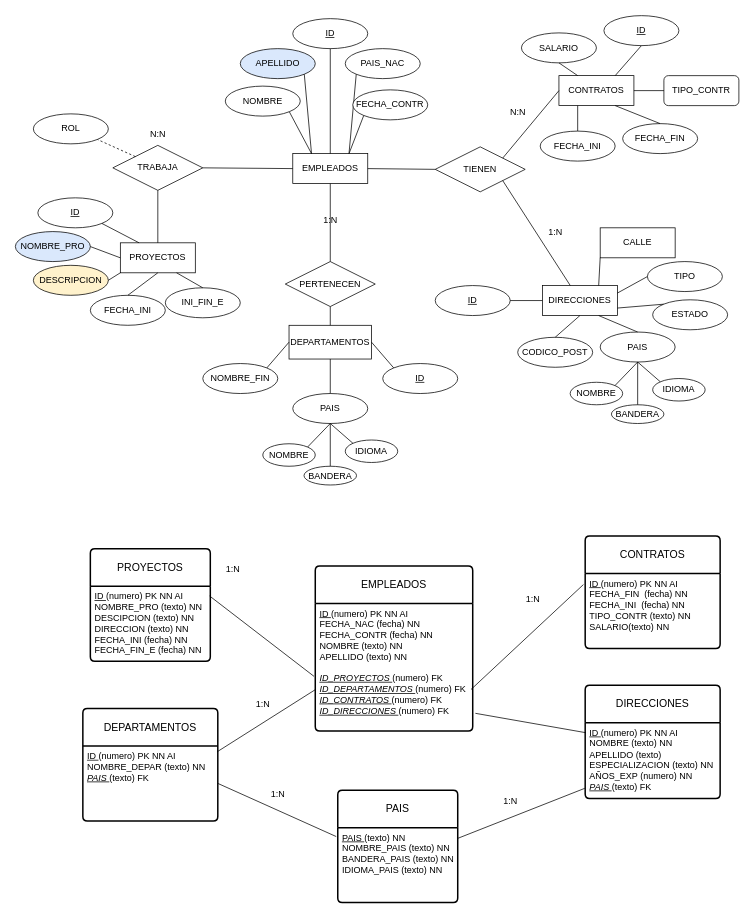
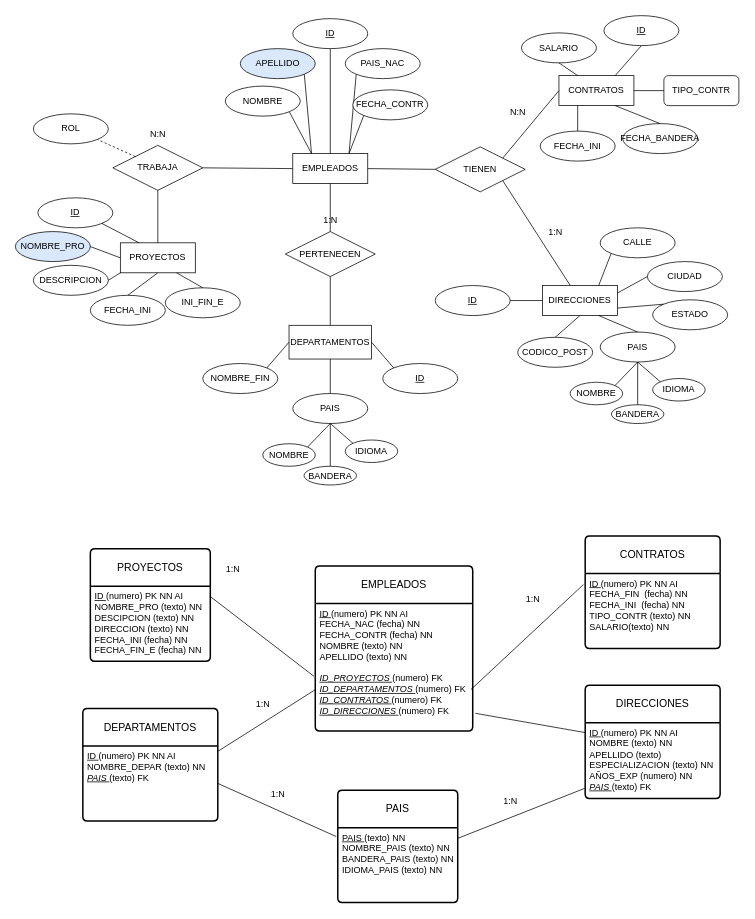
(660, 138) -> (660, 138)
(638, 243) -> (638, 243)
(685, 276) -> (685, 276)
(71, 280) -> (71, 280)
(330, 284) -> (330, 254)
